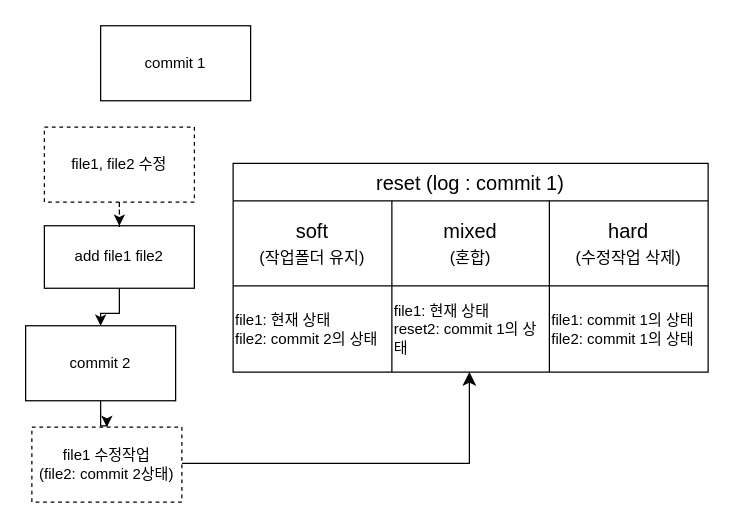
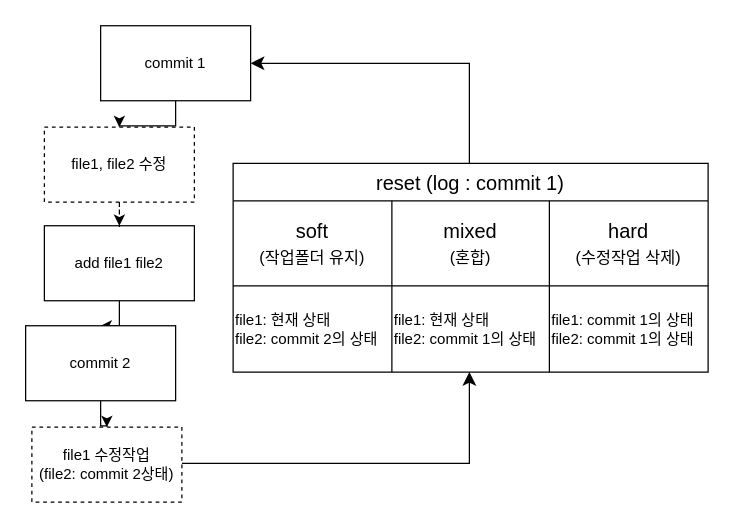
none -> (415, 63)
none -> (158, 126)
(119, 257) -> (119, 263)
(472, 329) -> (470, 329)
